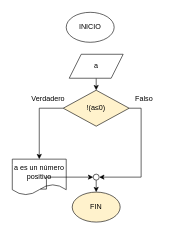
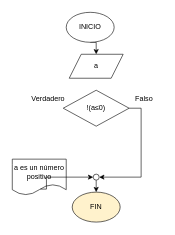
none -> (96, 48)
(96, 84) -> none
(39, 108) -> none
(96, 108) -> (96, 108)
